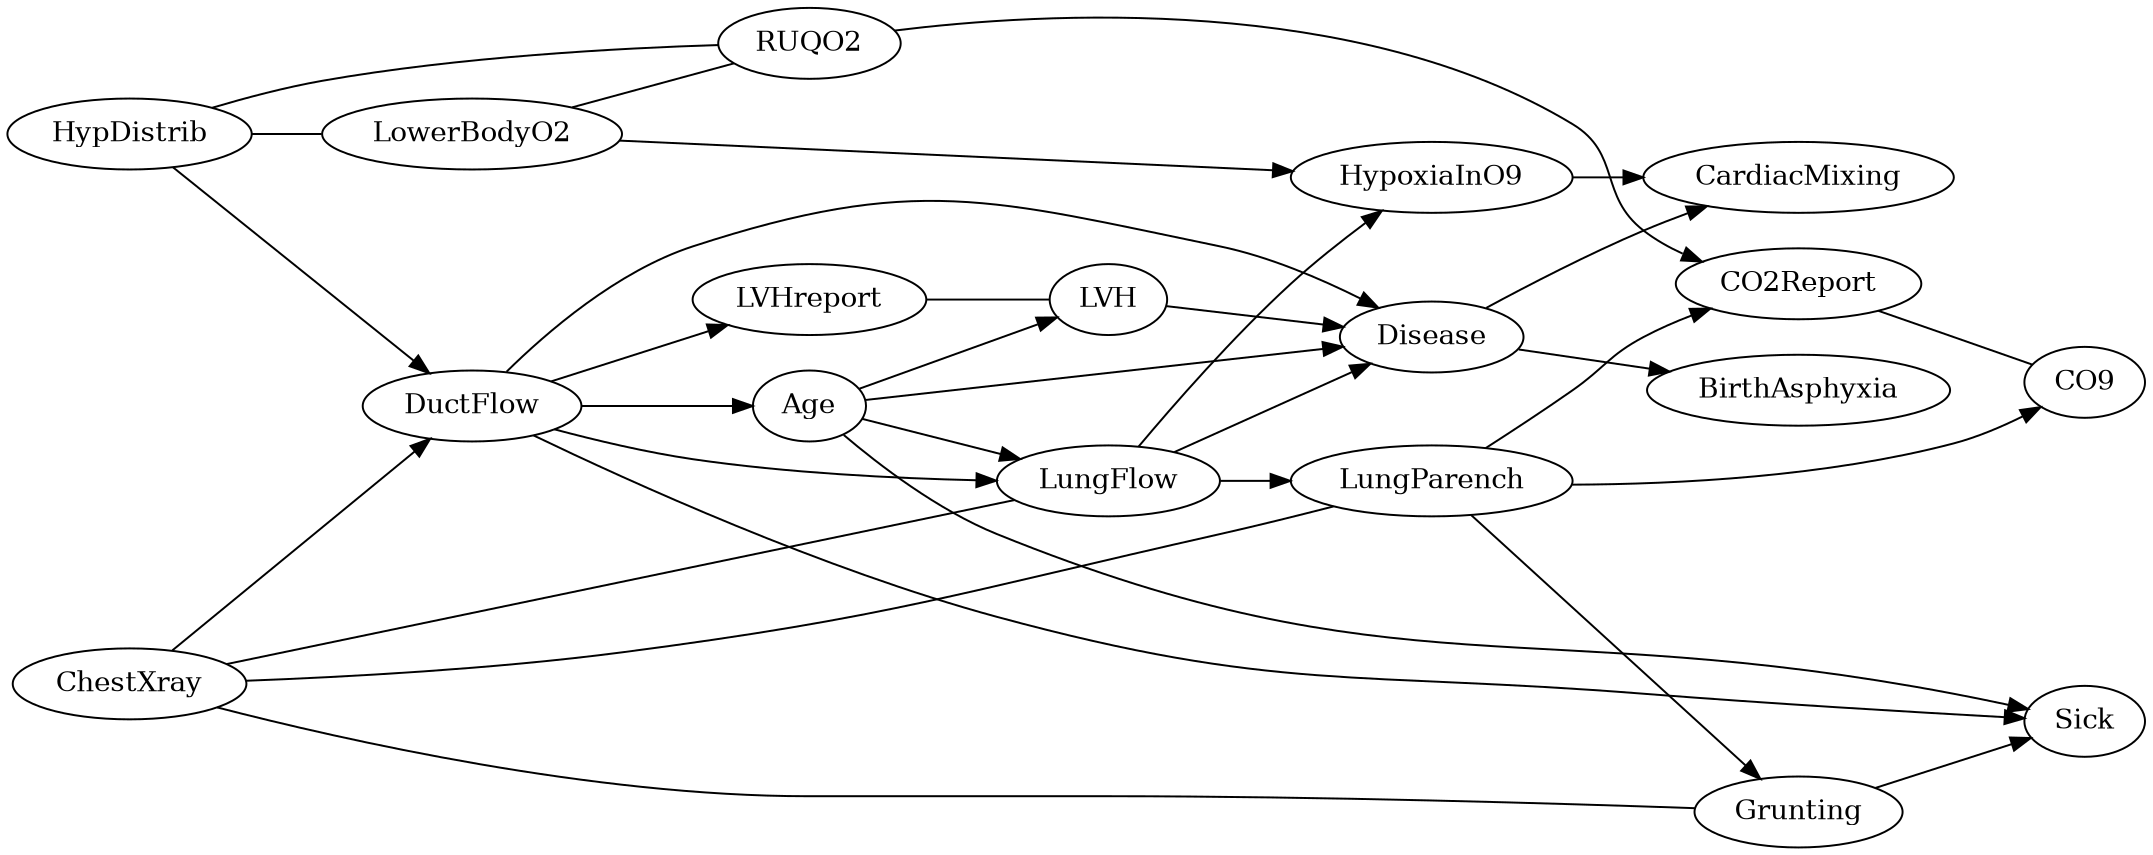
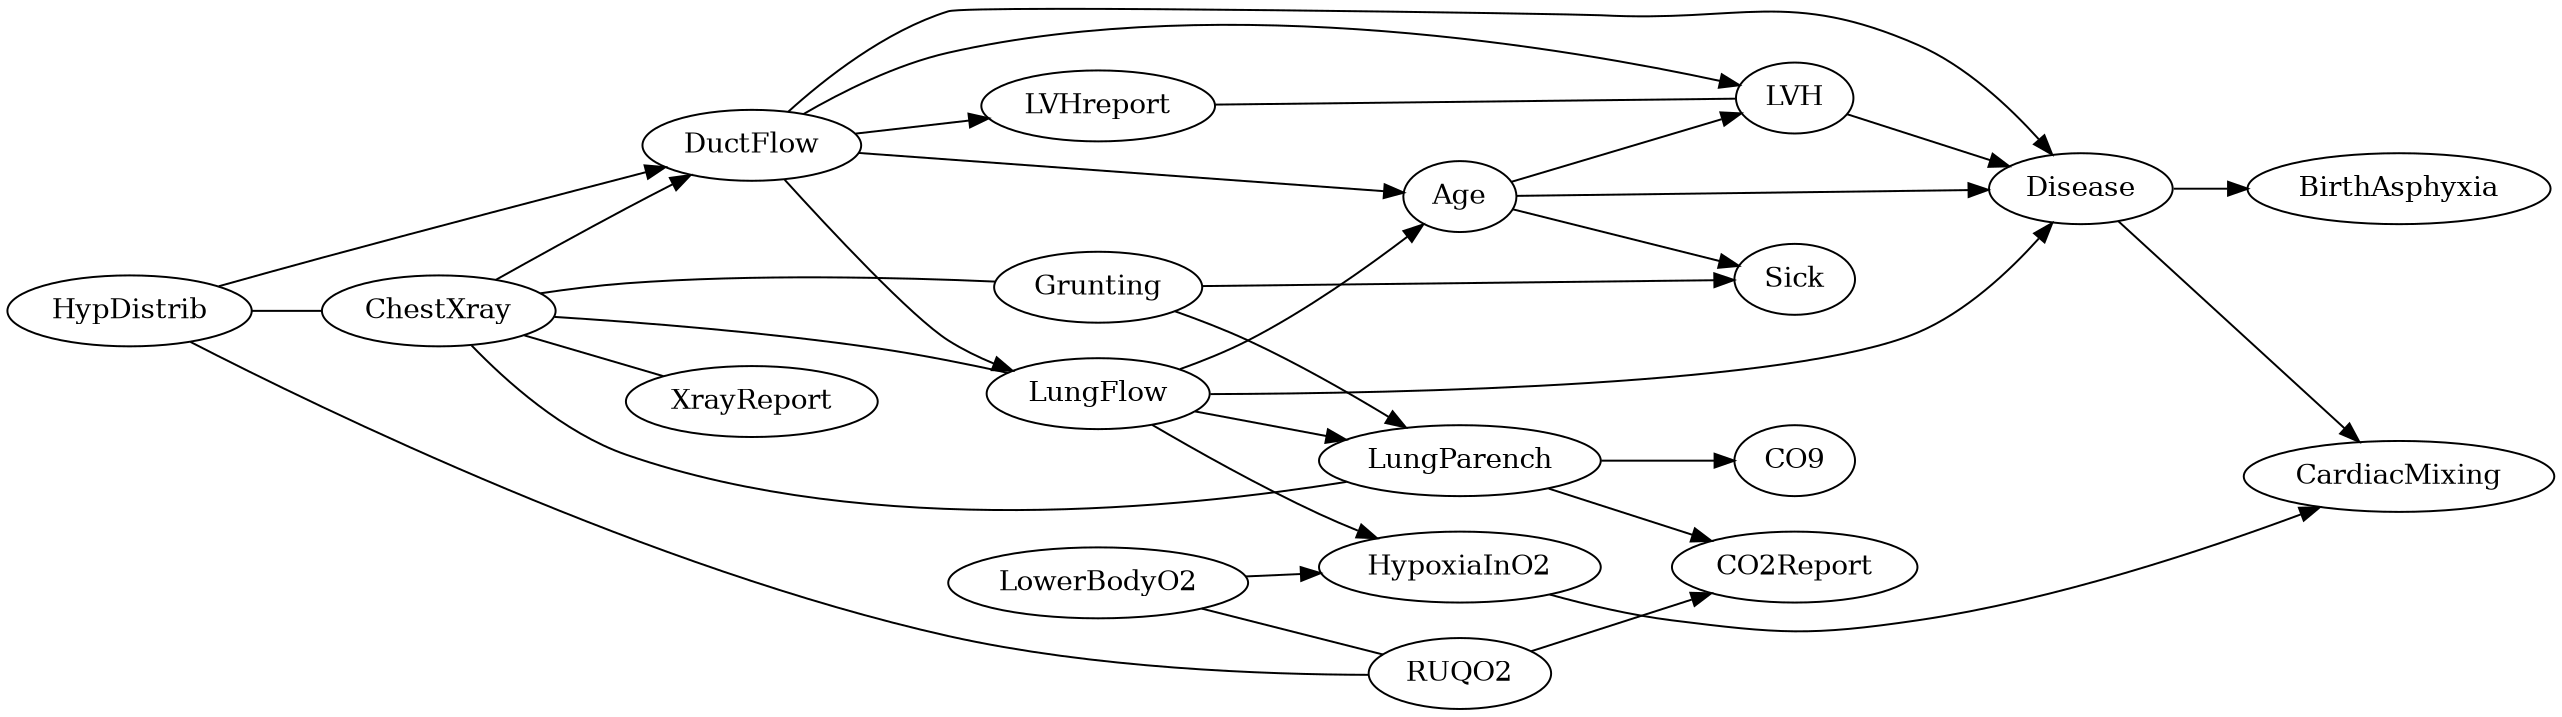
(287, 134) -> (287, 311)
(1432, 177) -> (1460, 567)
(1955, 338) -> none
none -> (752, 402)
(932, 436) -> (1299, 312)
(1608, 640) -> (1285, 358)
(1250, 669) -> (1256, 26)
